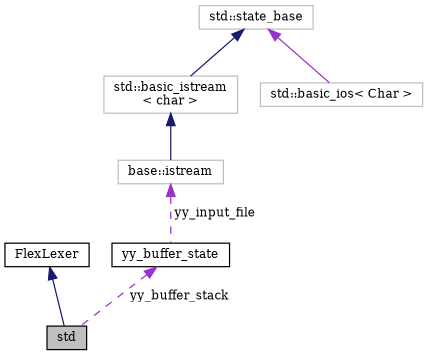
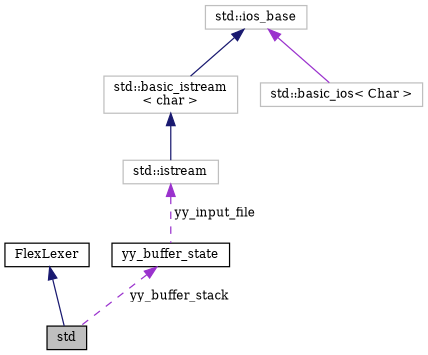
(256, 17) -> (256, 17)
(171, 172) -> (171, 172)
